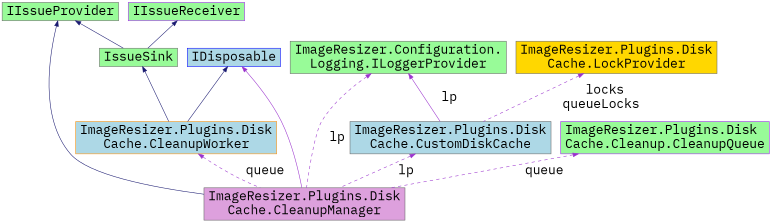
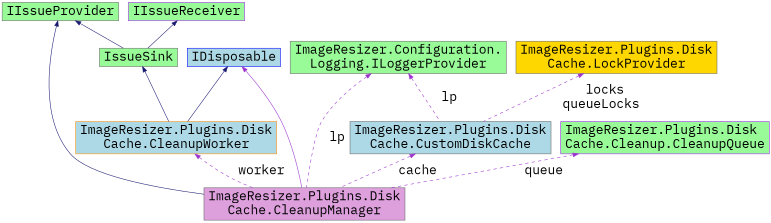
(426, 100) -> (426, 100)
(261, 171) -> (258, 171)
(402, 171) -> (414, 171)
